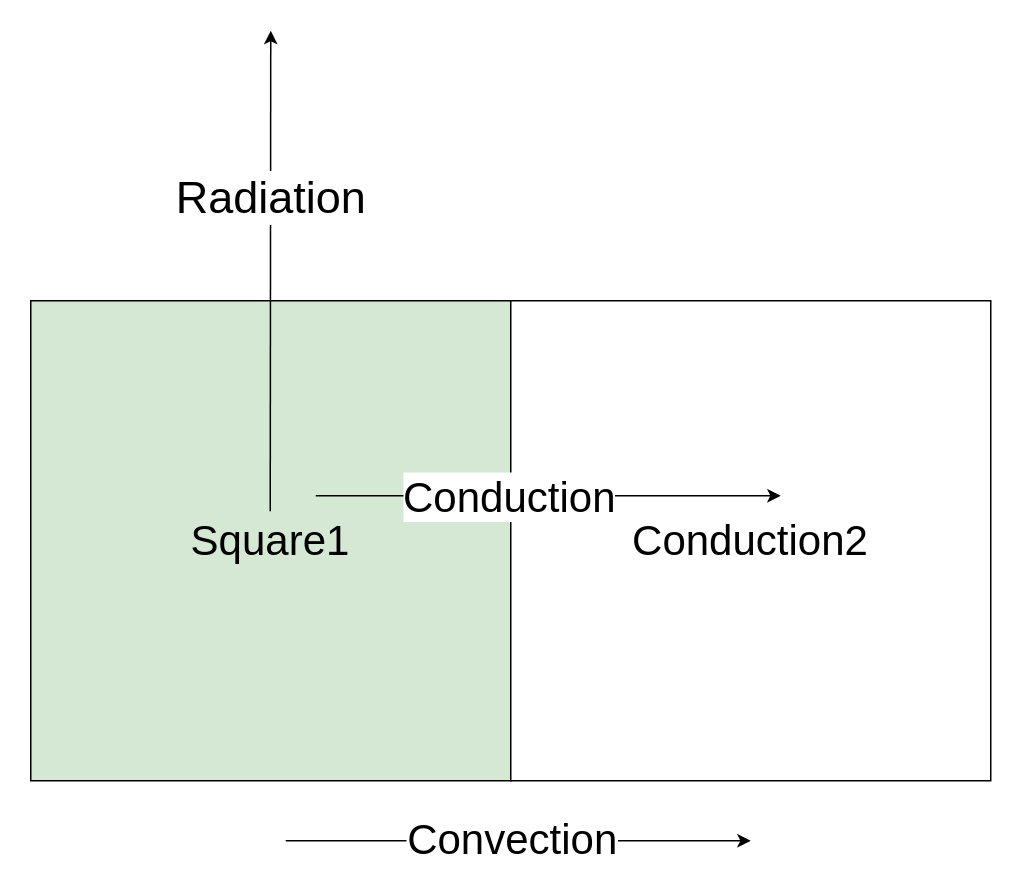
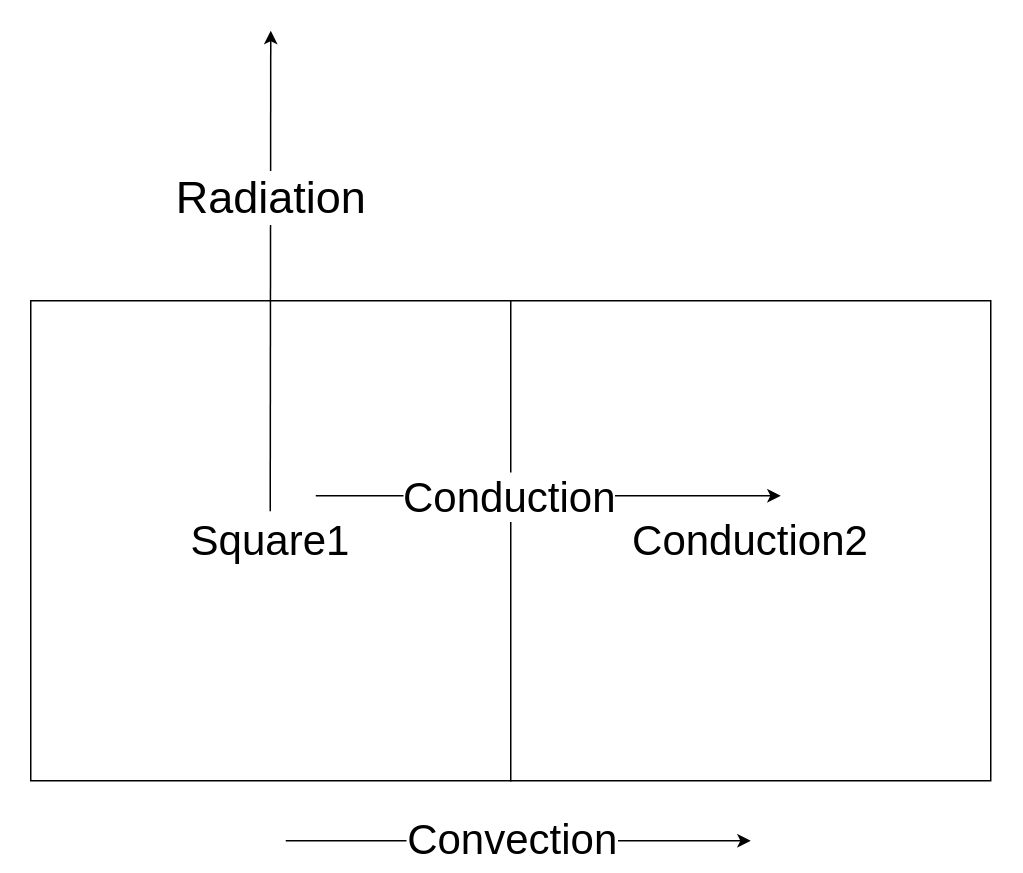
(271, 541) -> (271, 541)
